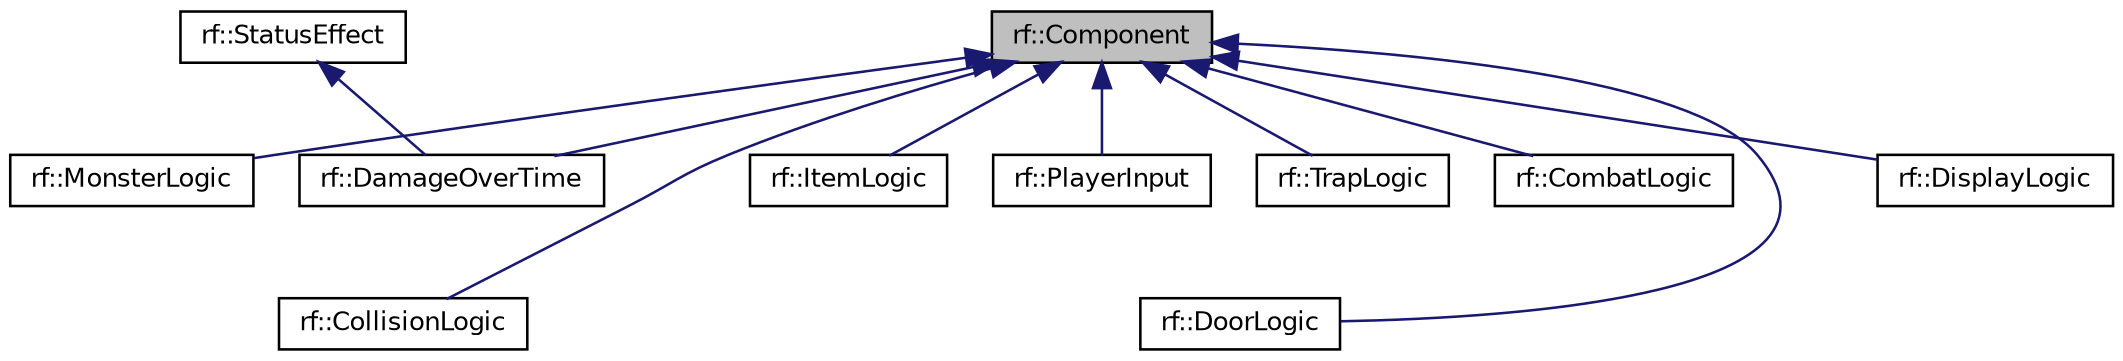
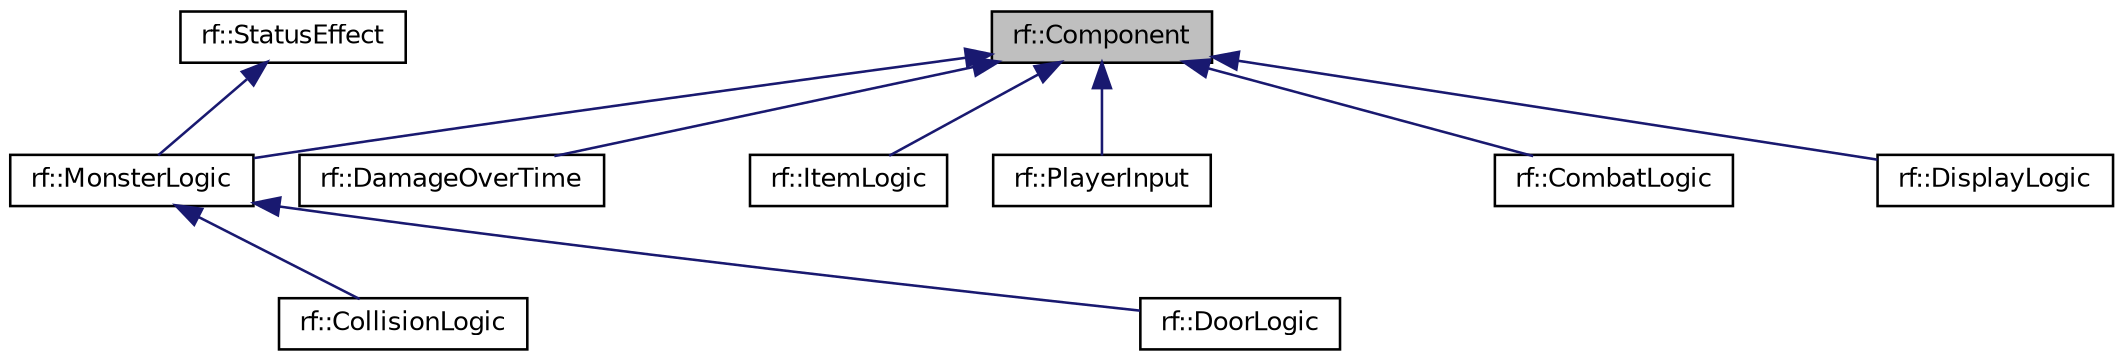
(382, 117) -> (203, 117)
(710, 163) -> (279, 258)
(1768, 176) -> (709, 262)
(1353, 180) -> none
